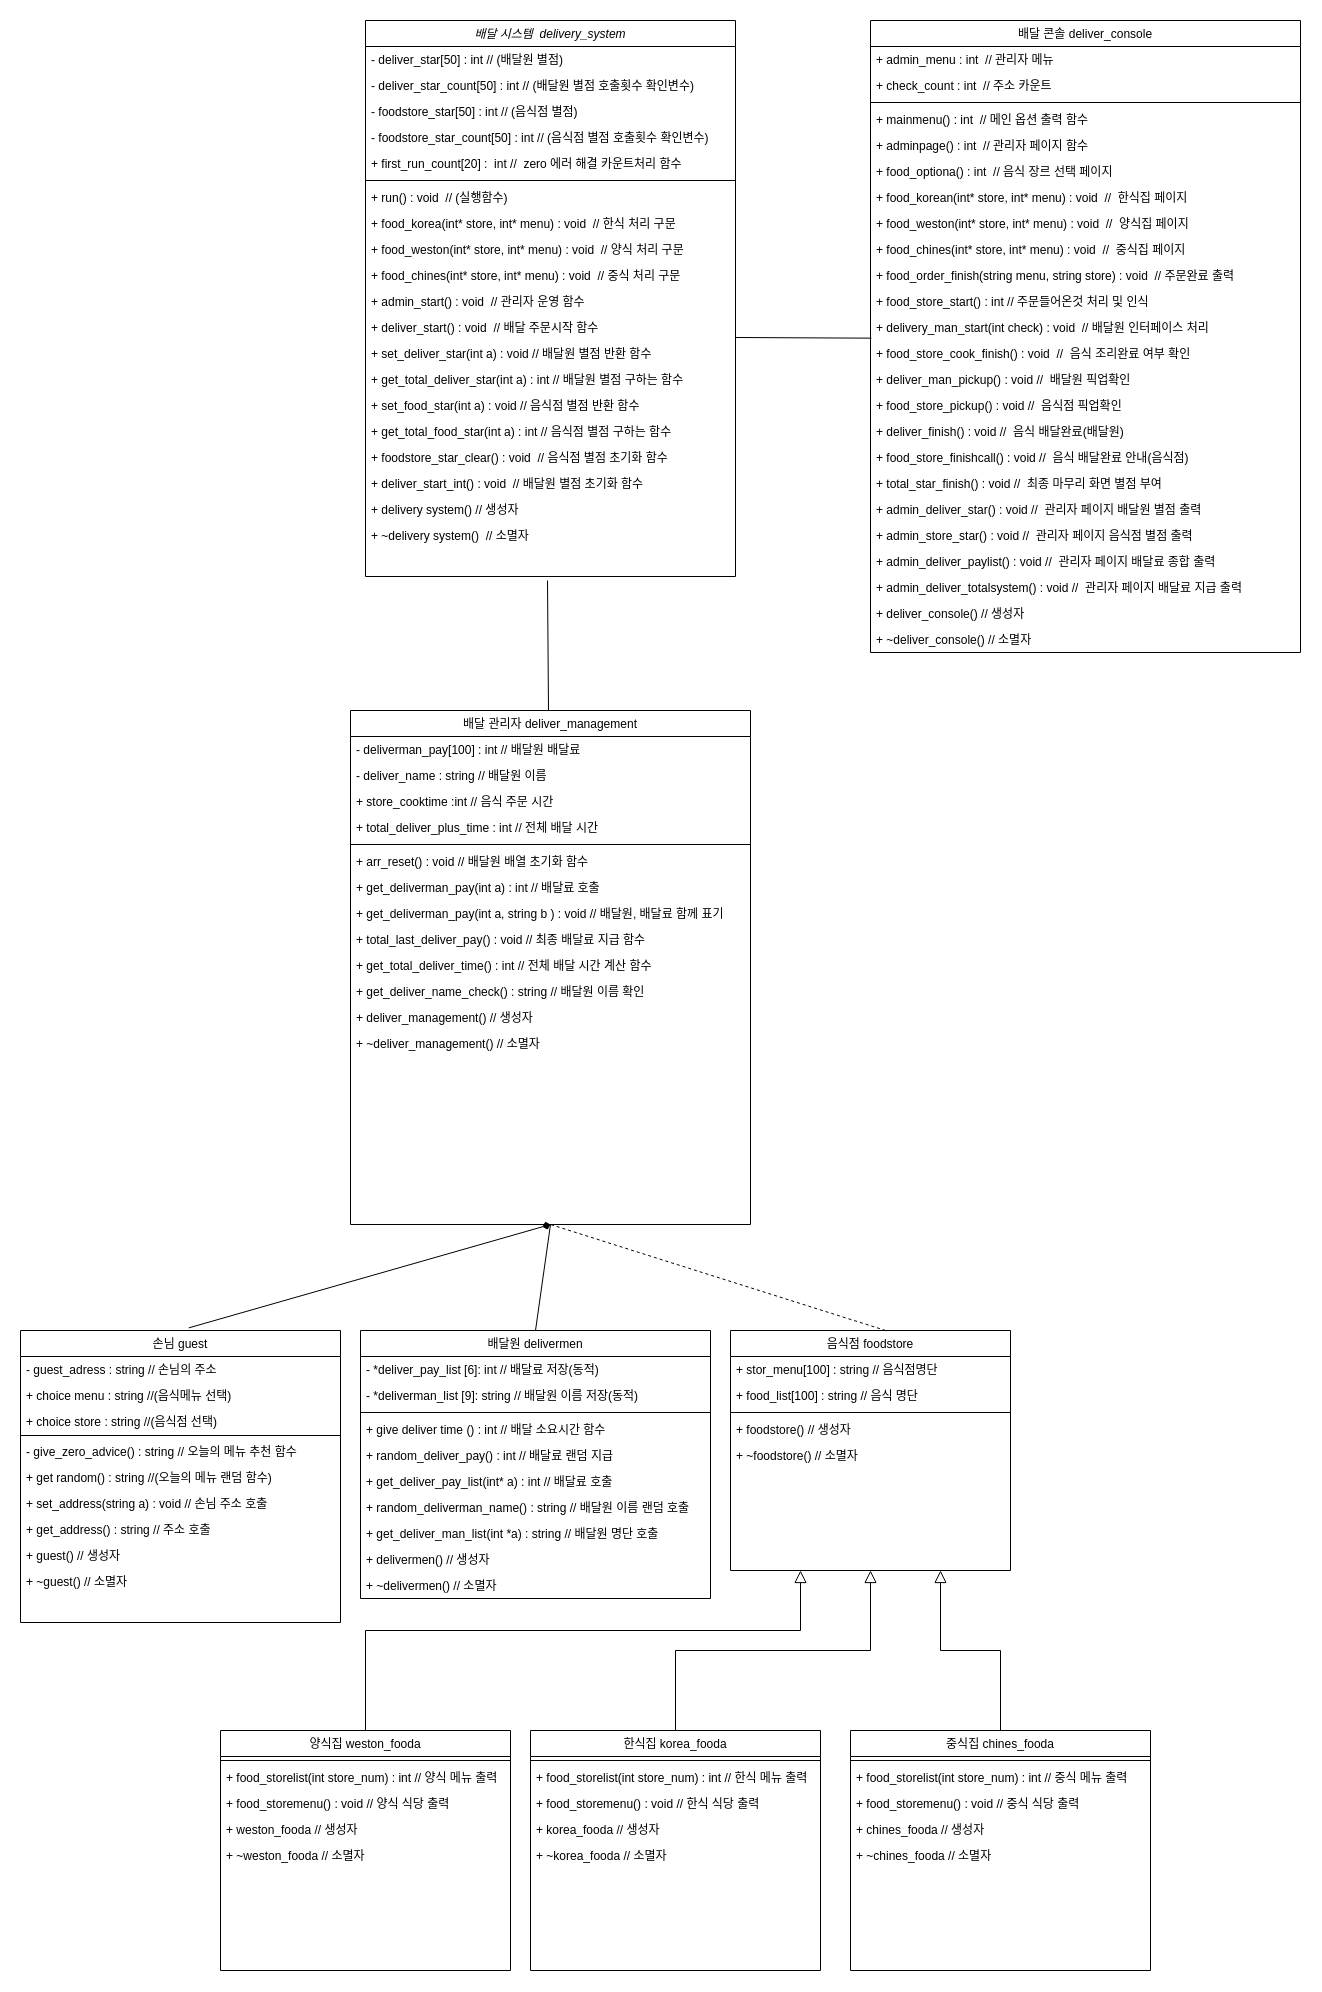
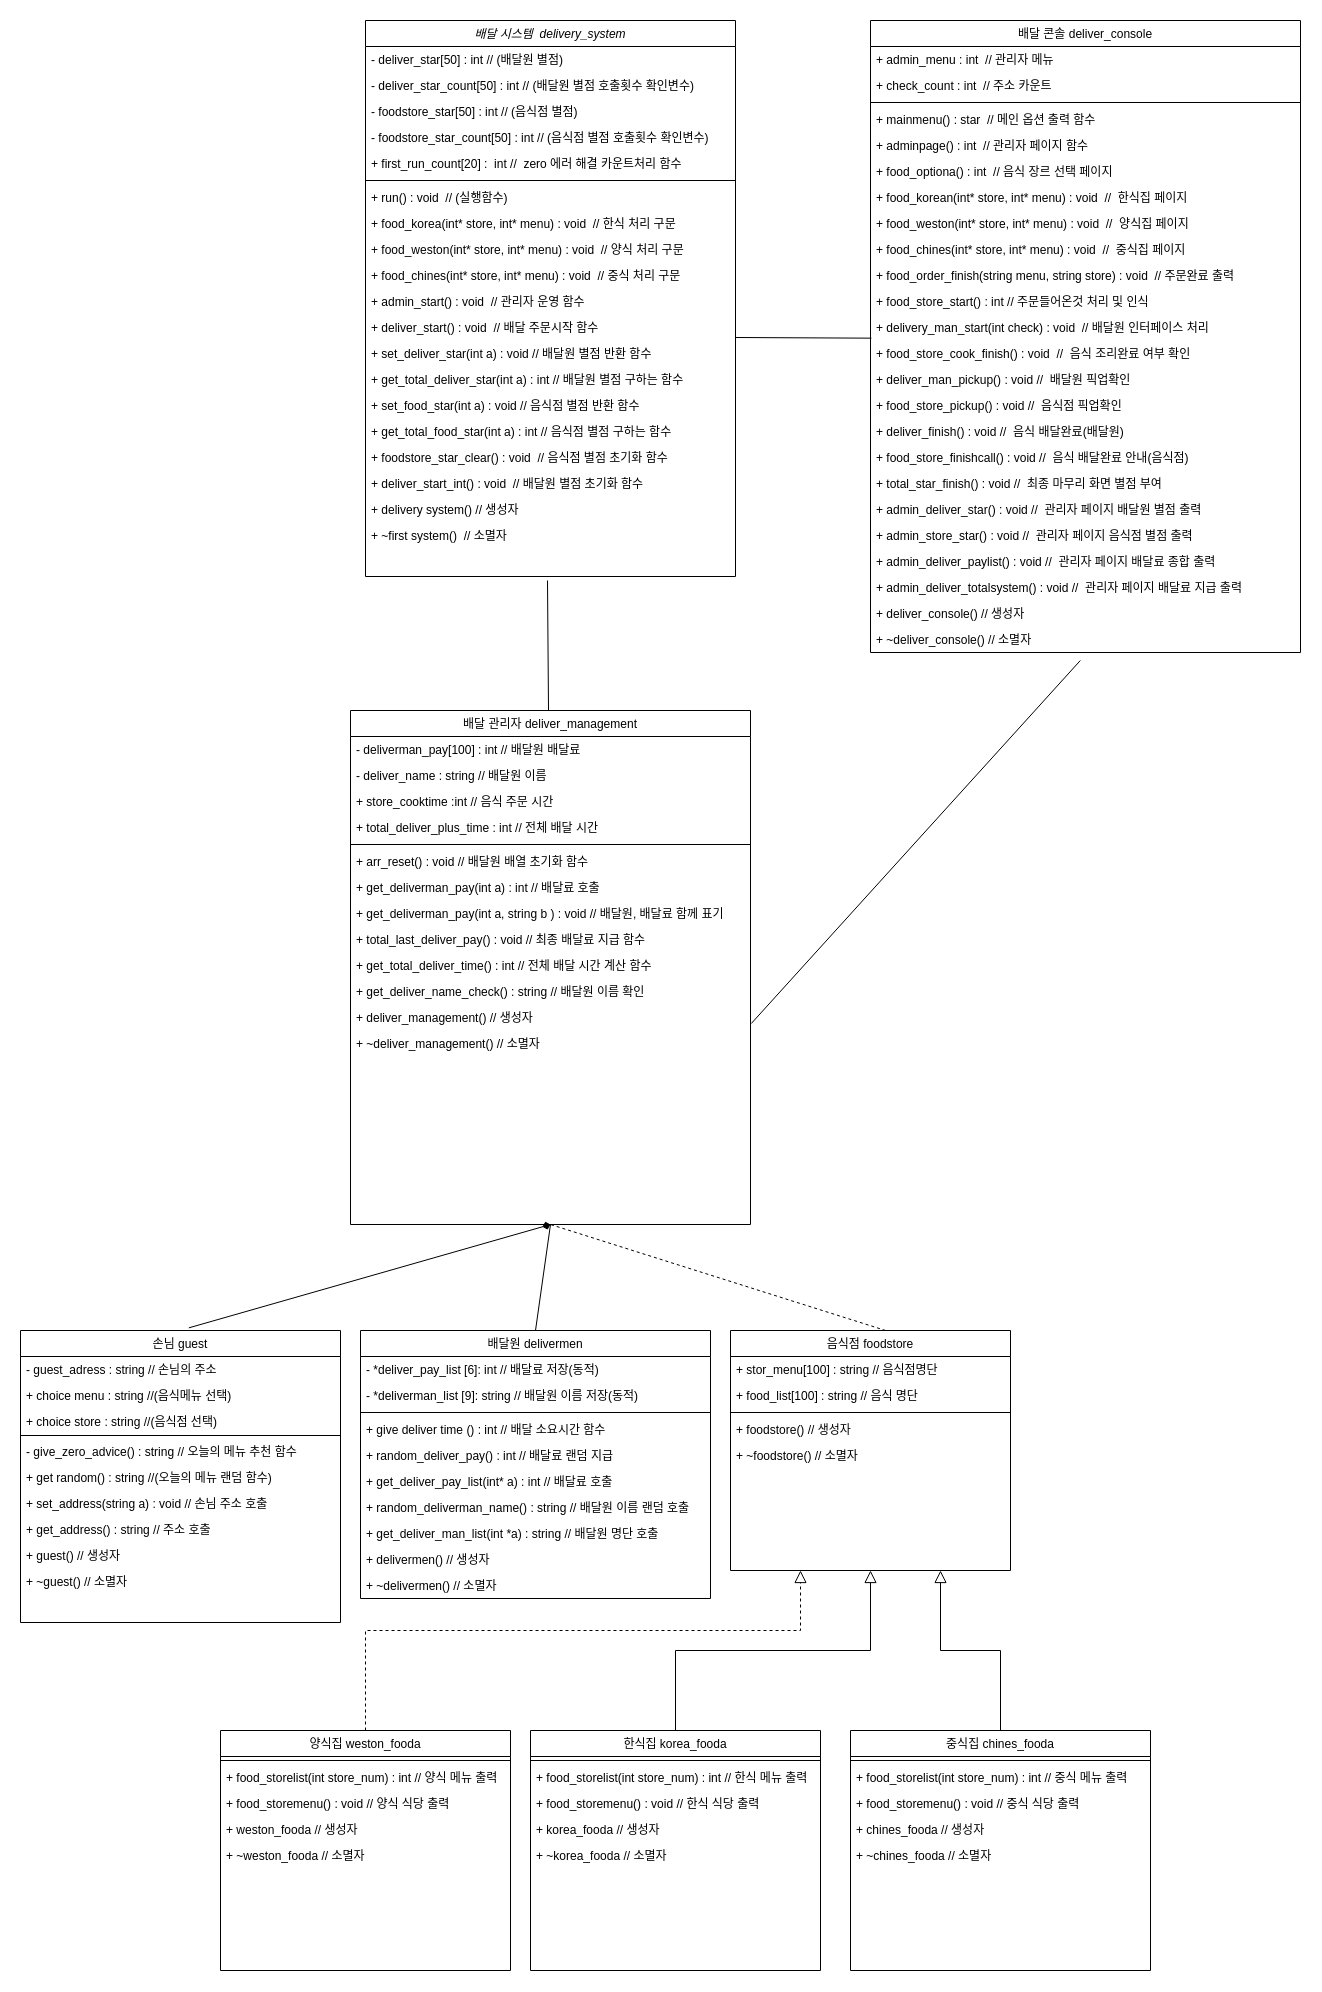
(994, 120) -> (999, 120)
(464, 536) -> (455, 536)
none -> (916, 842)
(558, 1631) -> (558, 1631)
